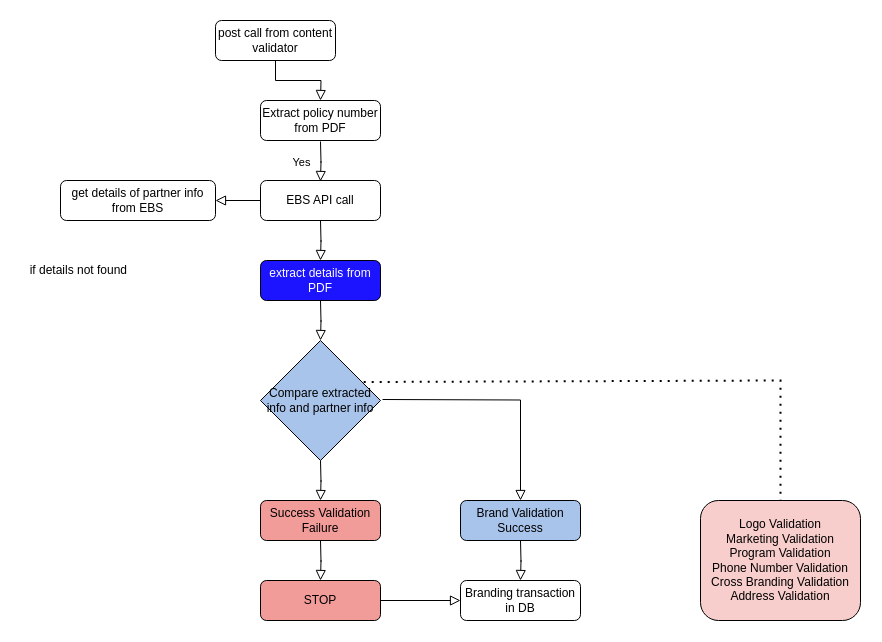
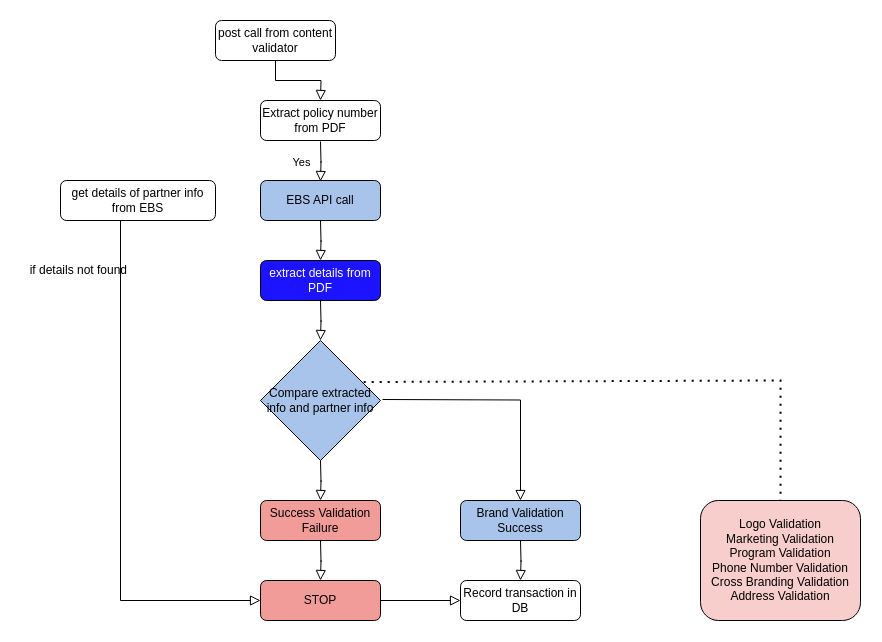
(243, 201) -> none
(321, 201) -> (321, 201)
none -> (121, 475)
(521, 601) -> (521, 601)
